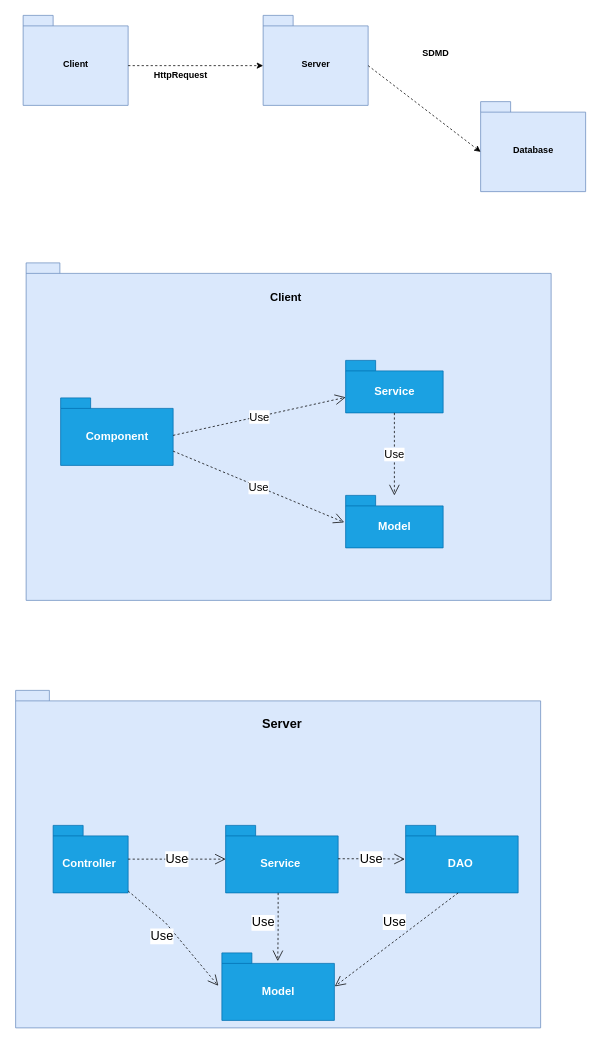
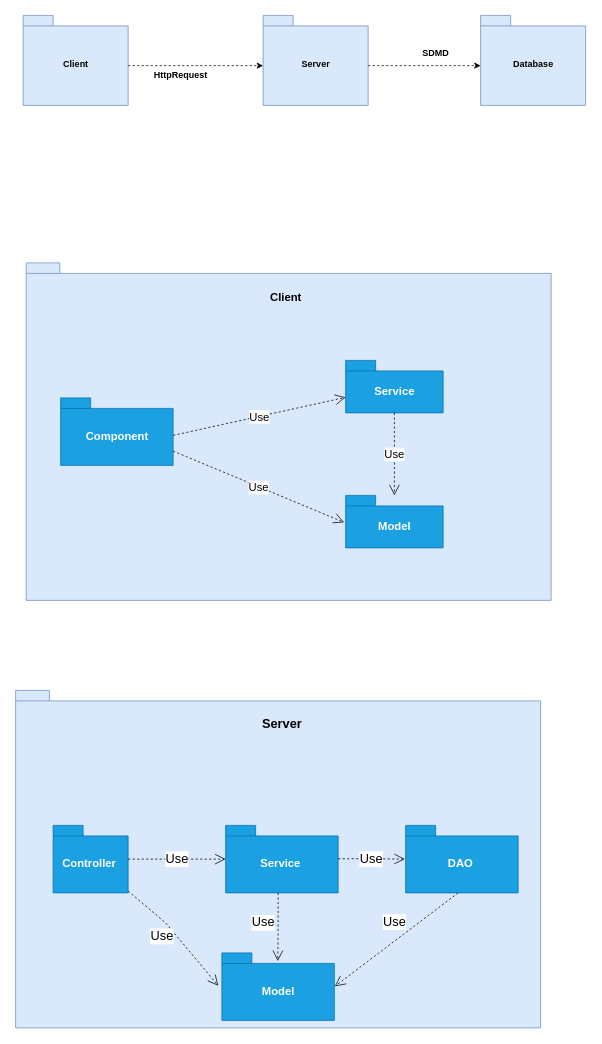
(533, 147) -> (533, 60)
